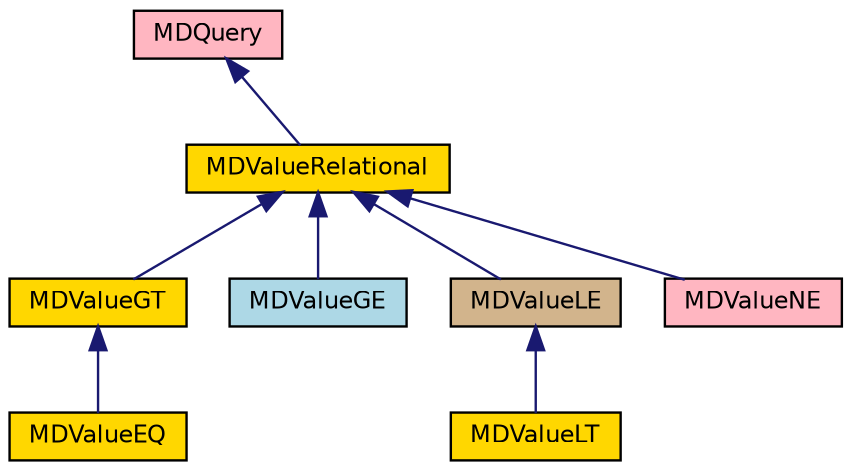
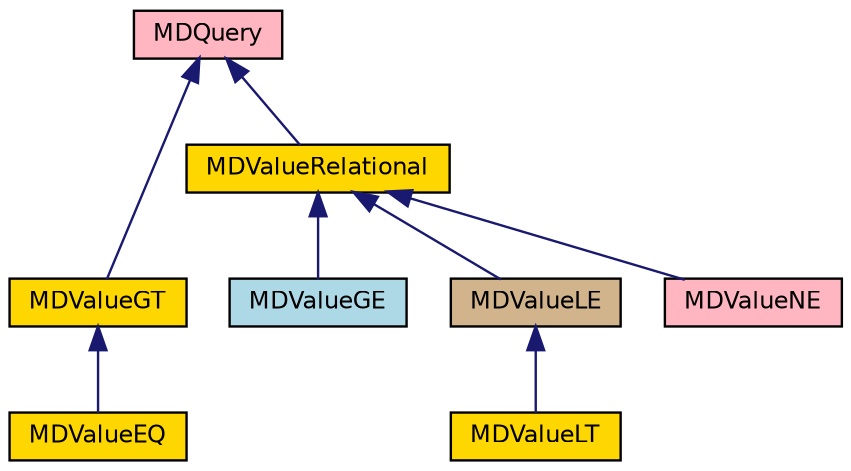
(198, 242) -> (148, 180)
